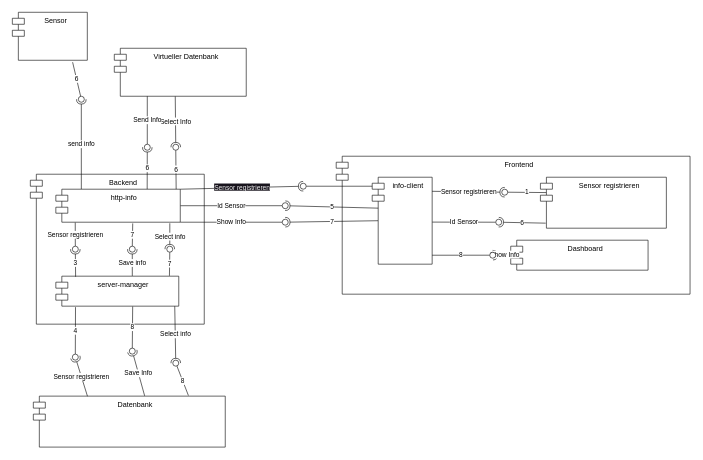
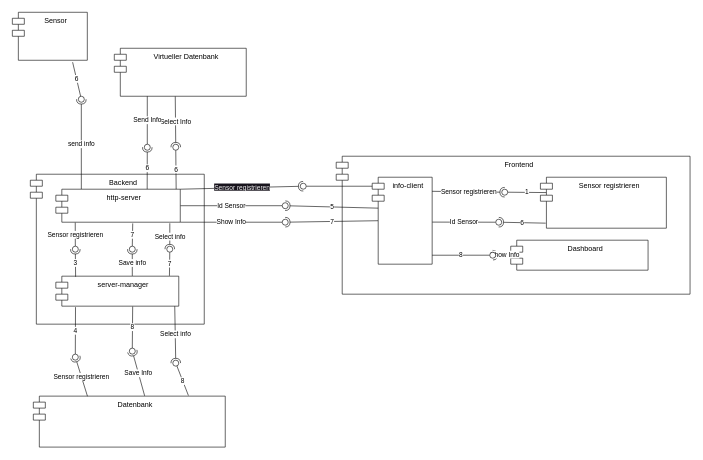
(124, 197) -> (124, 197)
